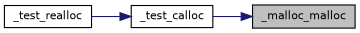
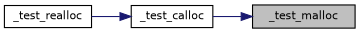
(304, 17) -> (304, 17)
